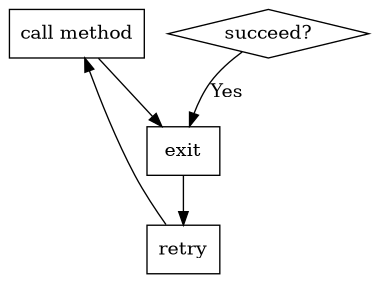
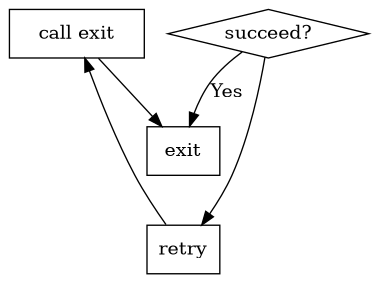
(77, 34) -> (77, 34)
(183, 194) -> (246, 139)
